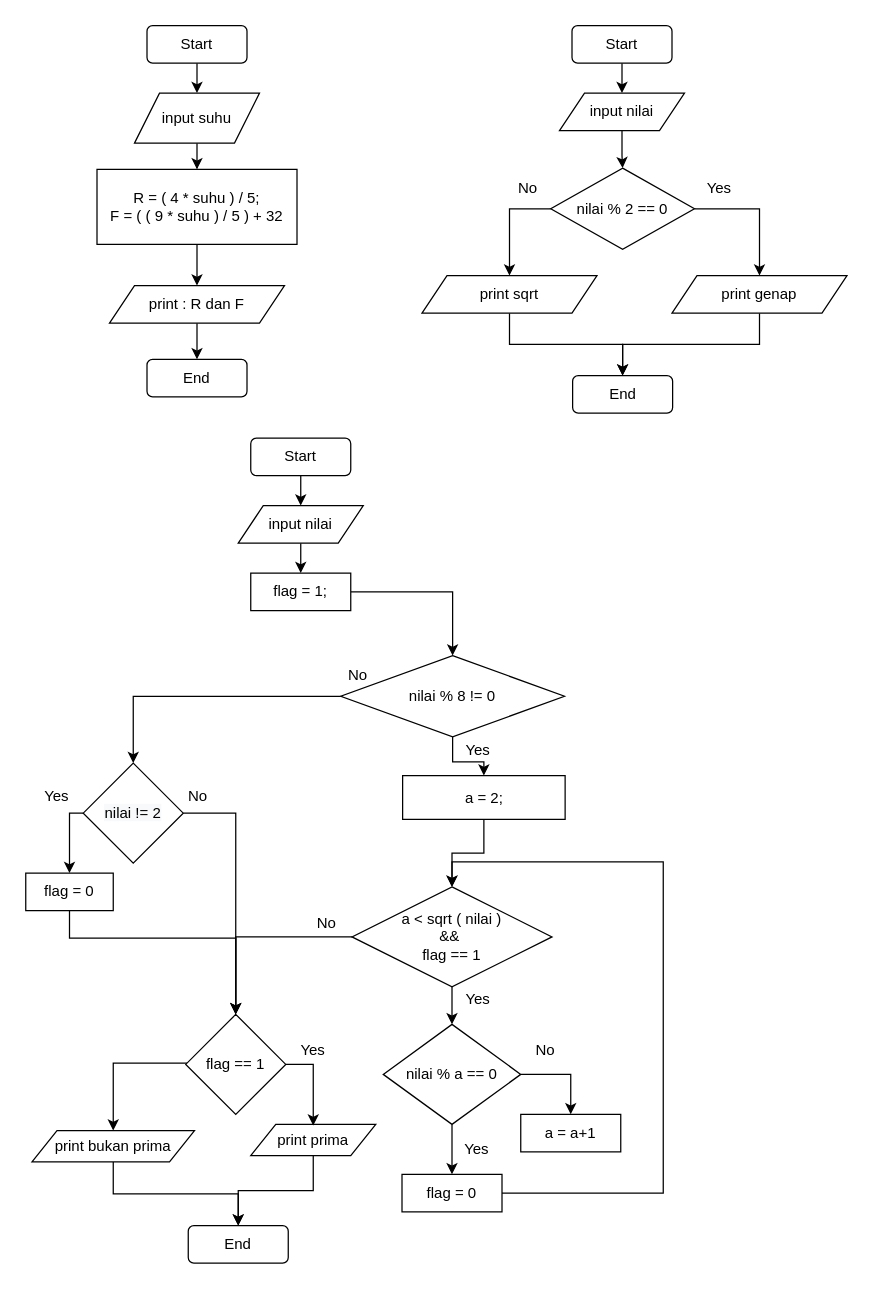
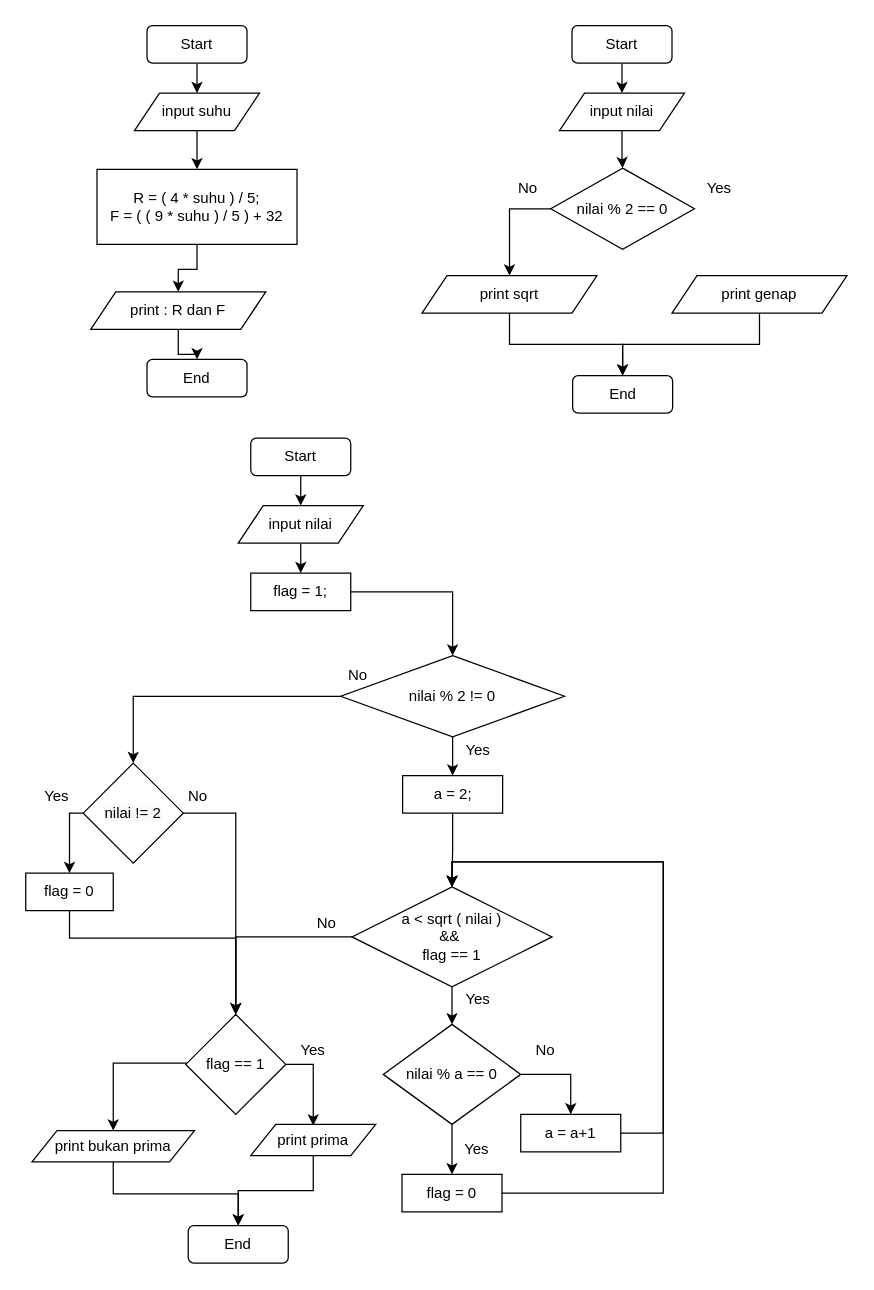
(197, 118) -> (197, 112)
(755, 209) -> none
(197, 304) -> (178, 311)
(453, 697) -> (453, 697)
(484, 798) -> (453, 794)
none -> (640, 1133)
